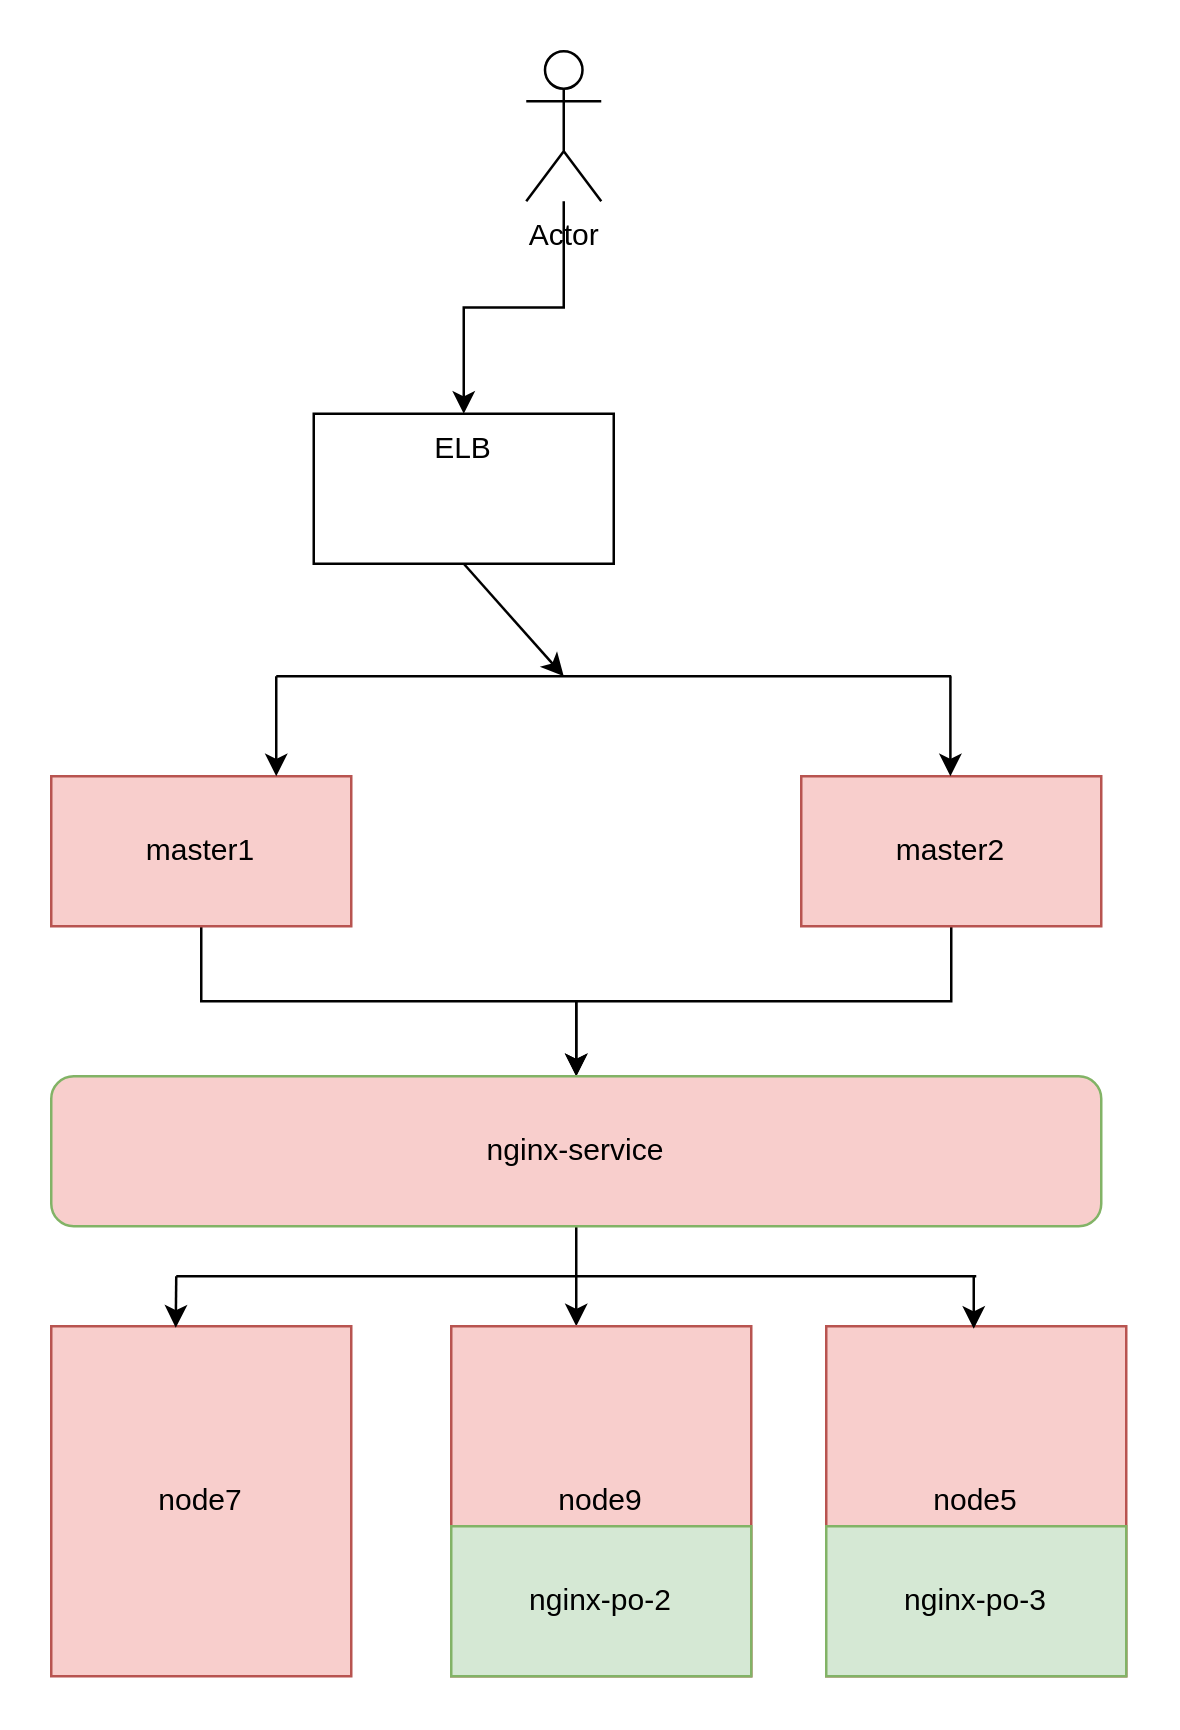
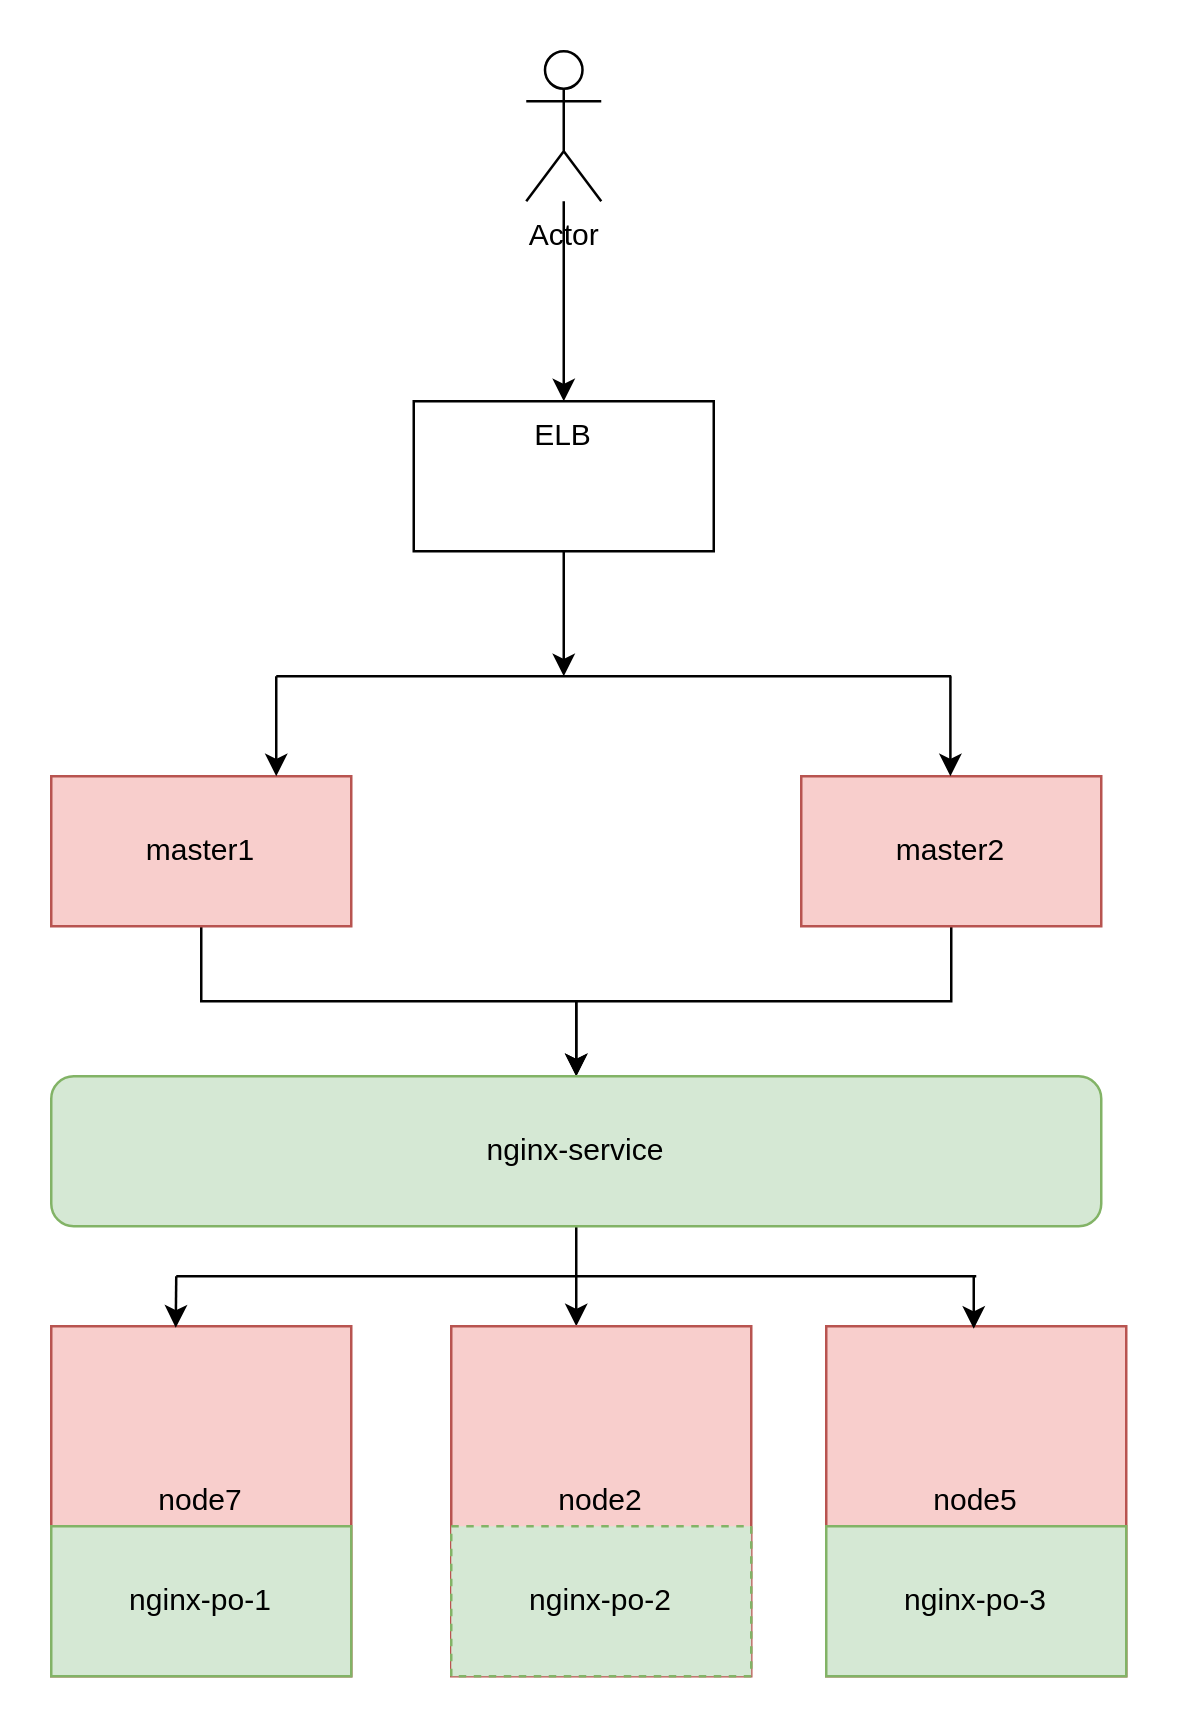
(464, 489) -> (564, 476)
(576, 1151) -> (576, 1151)
(601, 1501) -> (601, 1501)
none -> (201, 1601)
(601, 1601) -> (601, 1601)
